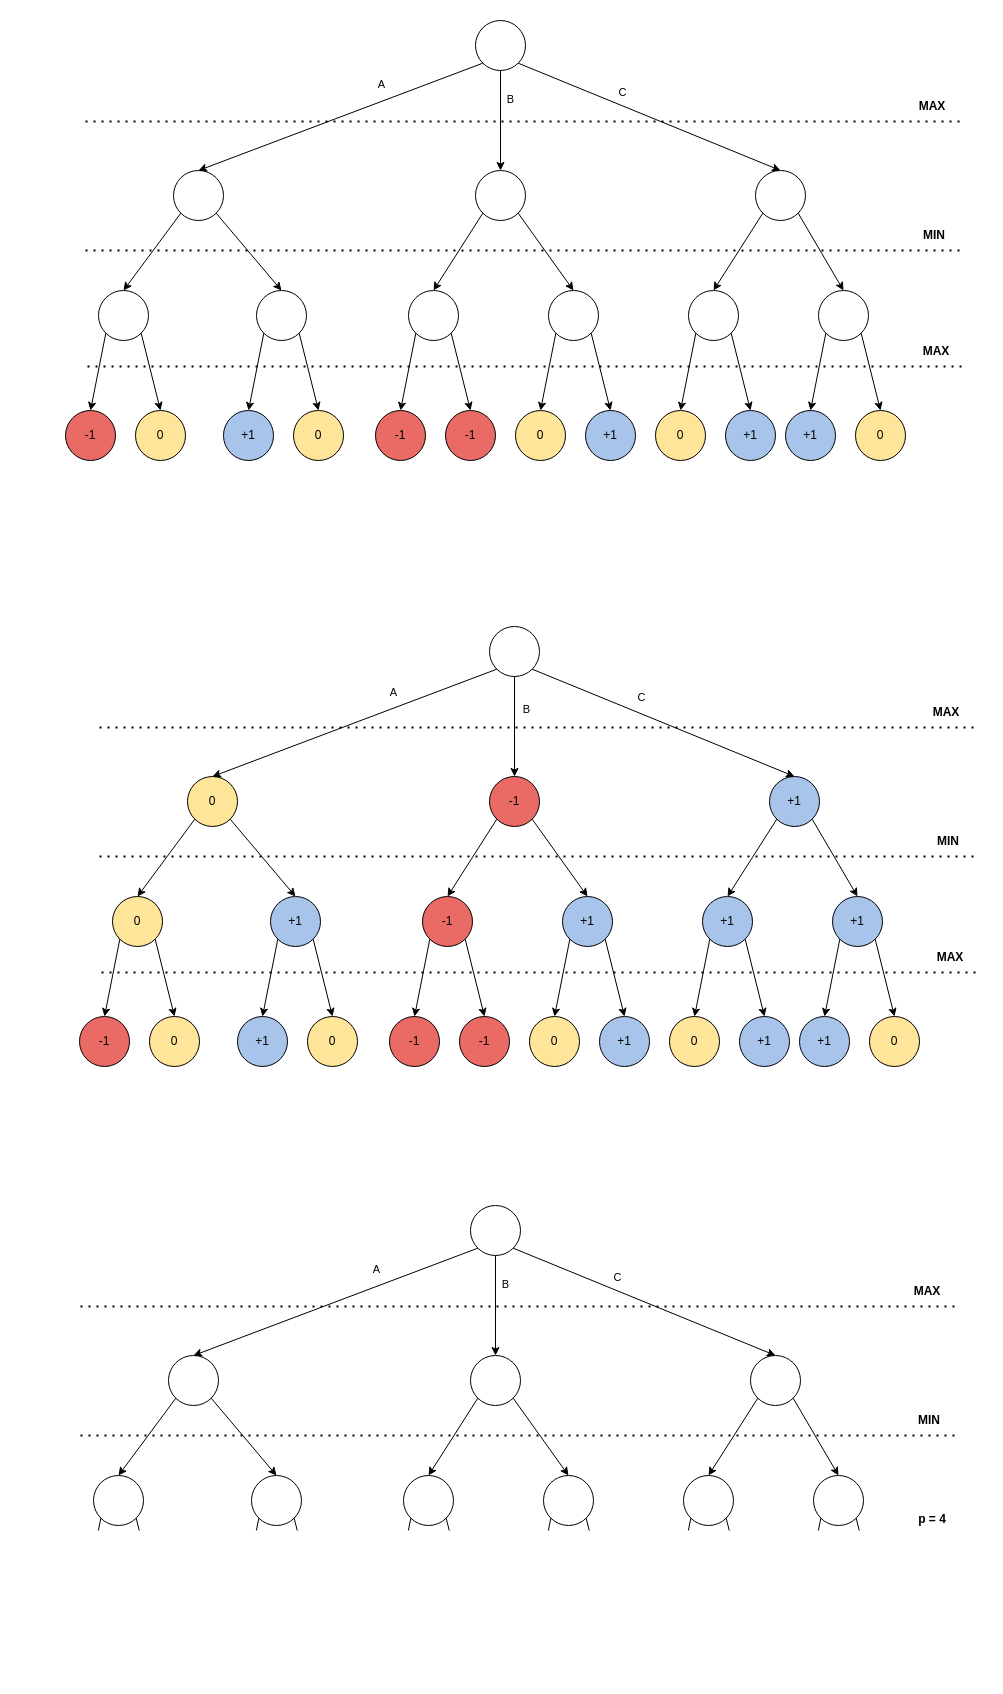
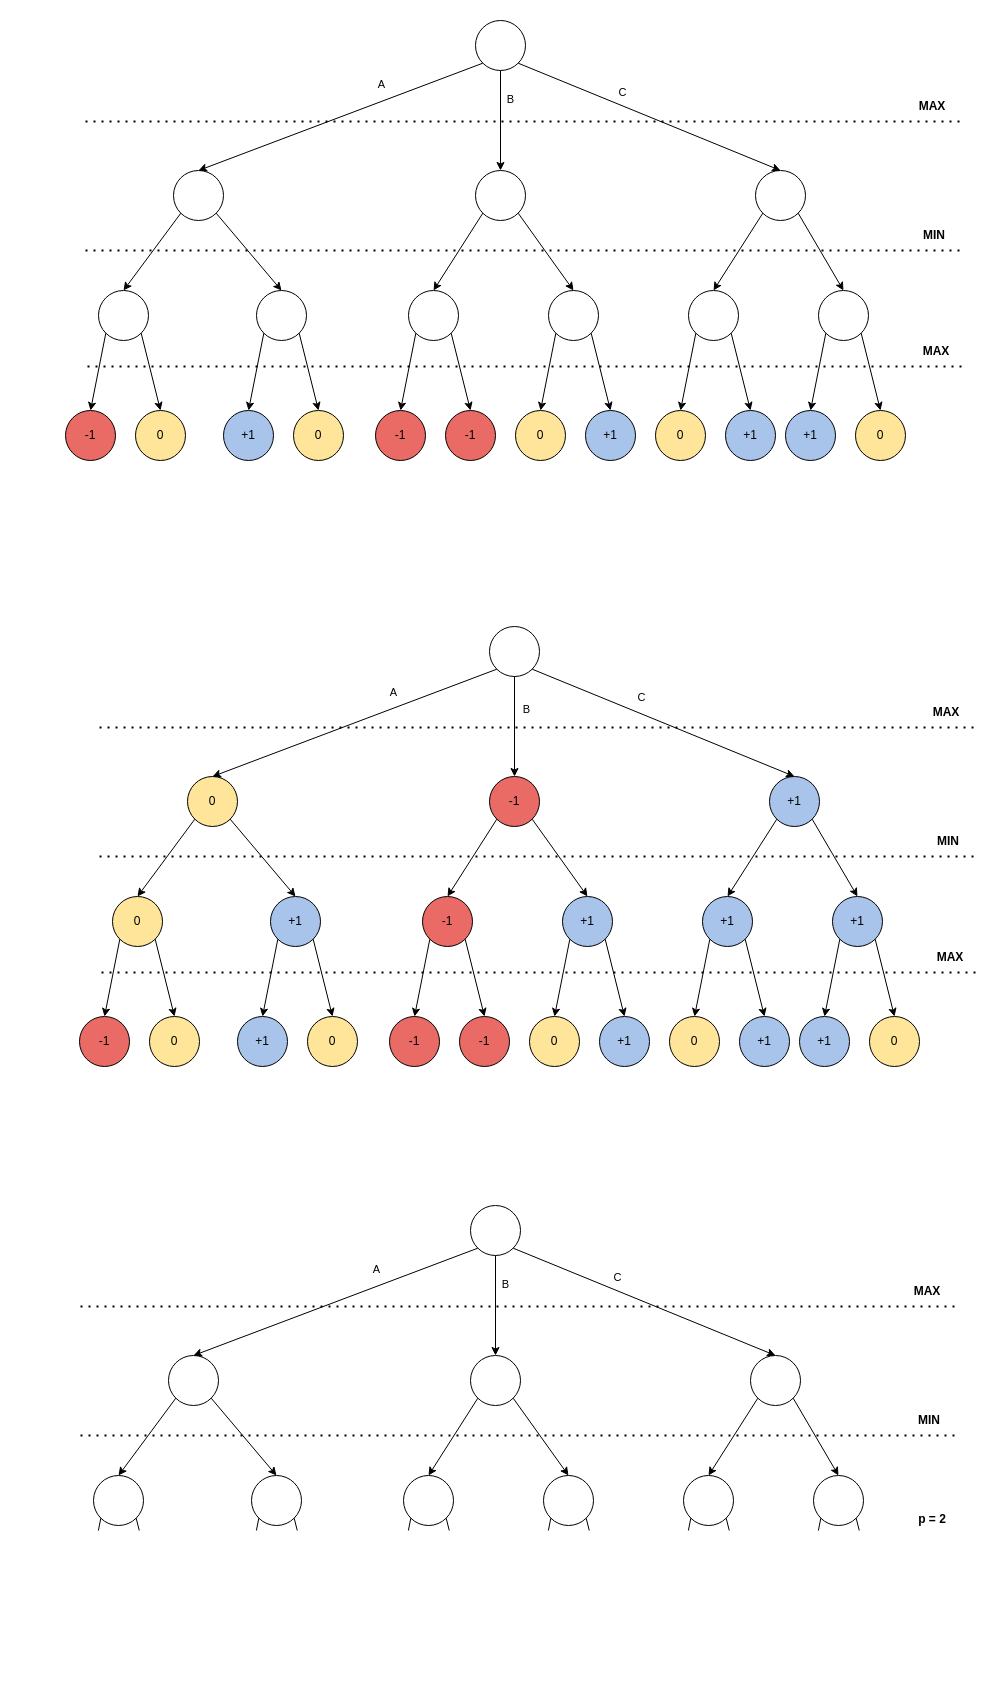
(933, 1520) -> (933, 1520)
